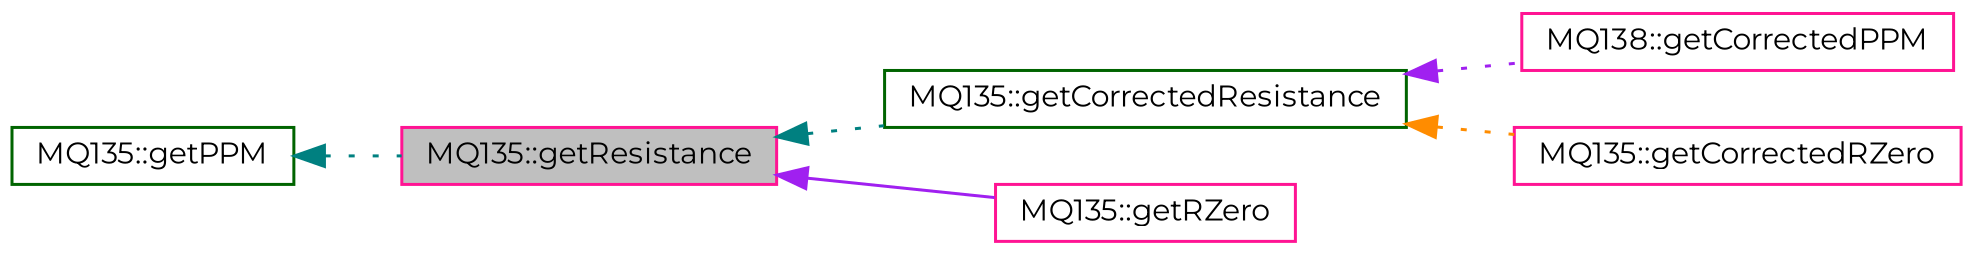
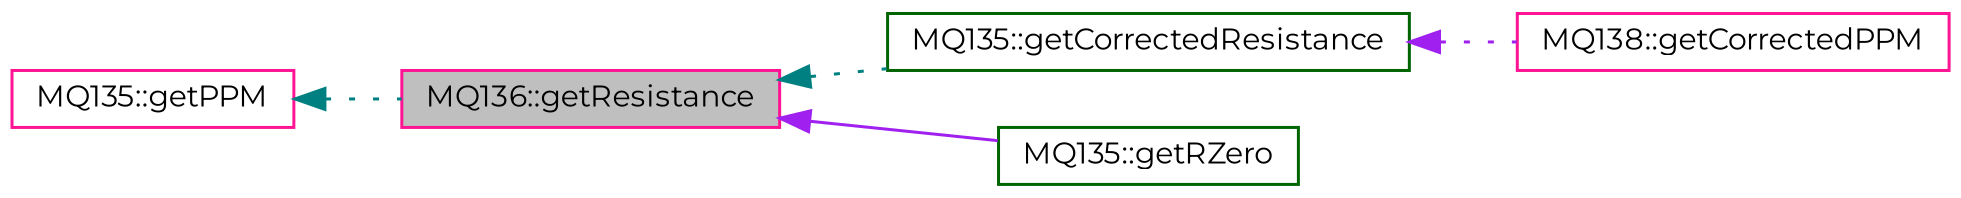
(153, 156) -> (153, 99)
(589, 156) -> (591, 99)
(1738, 156) -> none
(1145, 213) -> (1148, 156)
